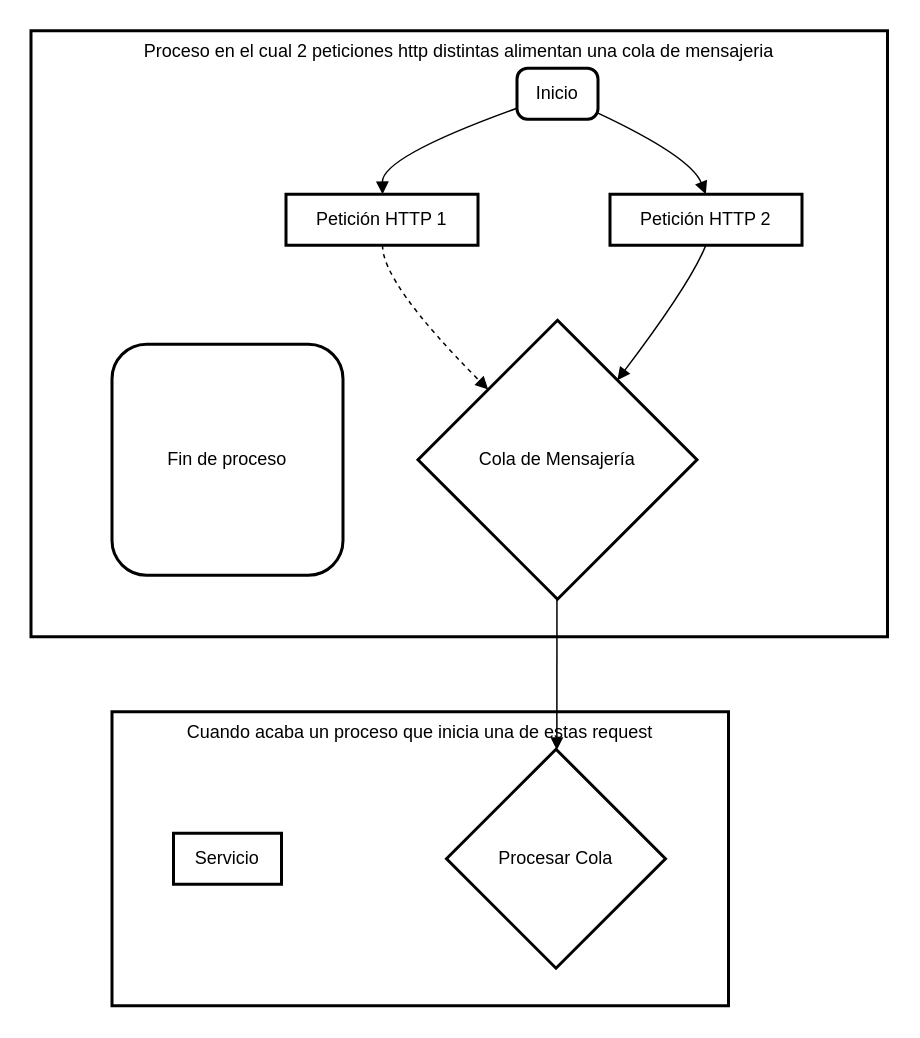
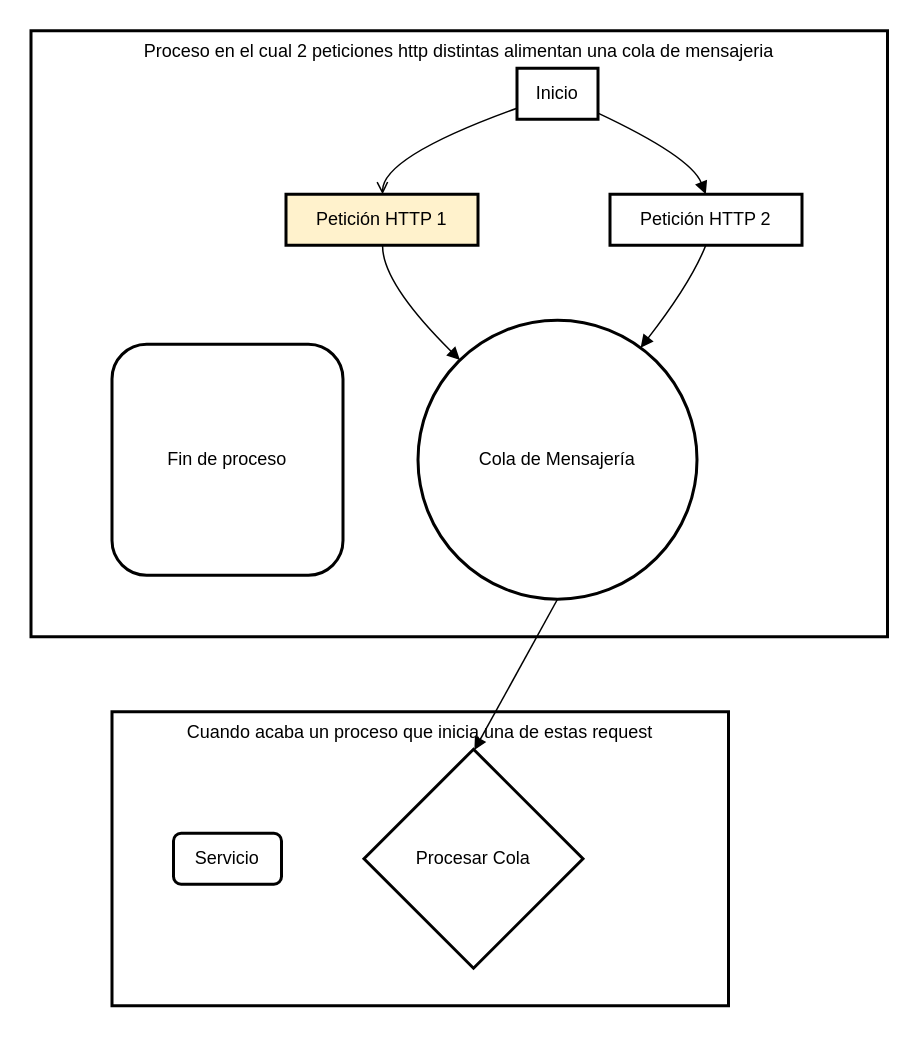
(557, 94) -> (557, 94)
(418, 150) -> (417, 153)
(382, 220) -> (382, 220)
(424, 320) -> (409, 305)
(557, 460) -> (557, 460)
(227, 859) -> (227, 859)
(556, 859) -> (473, 859)
